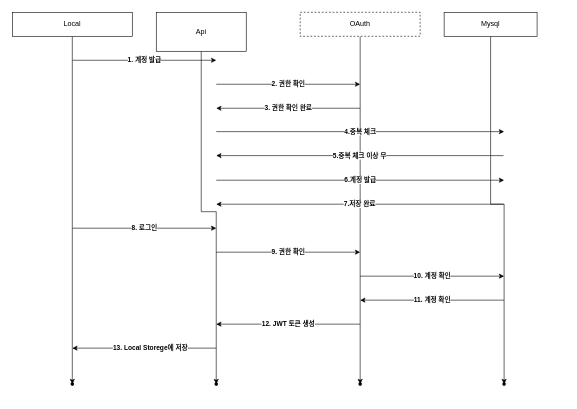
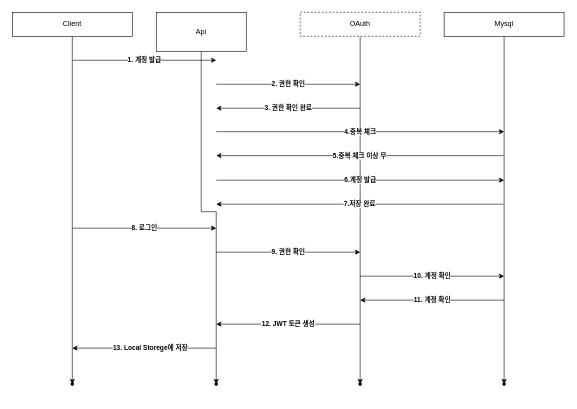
(72, 24) -> (72, 24)
(491, 24) -> (504, 24)
